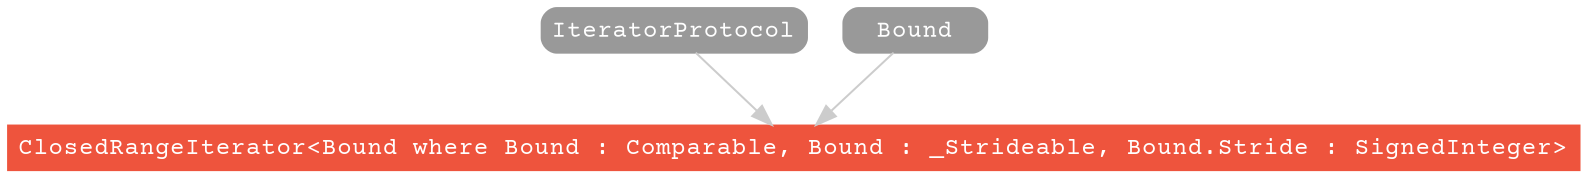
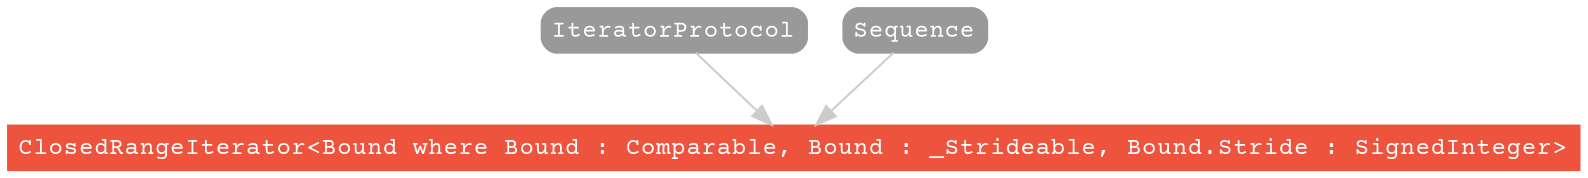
(915, 30) -> (915, 30)
